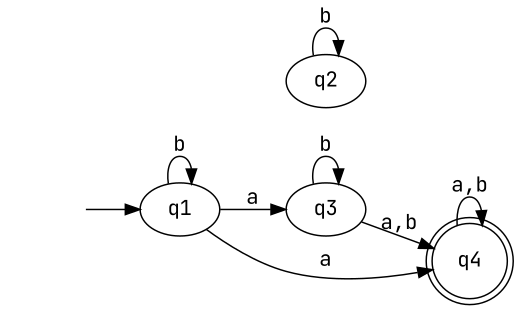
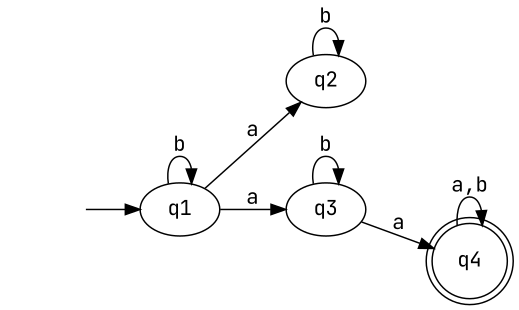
(399, 223) -> (399, 223)
(307, 276) -> (247, 150)
